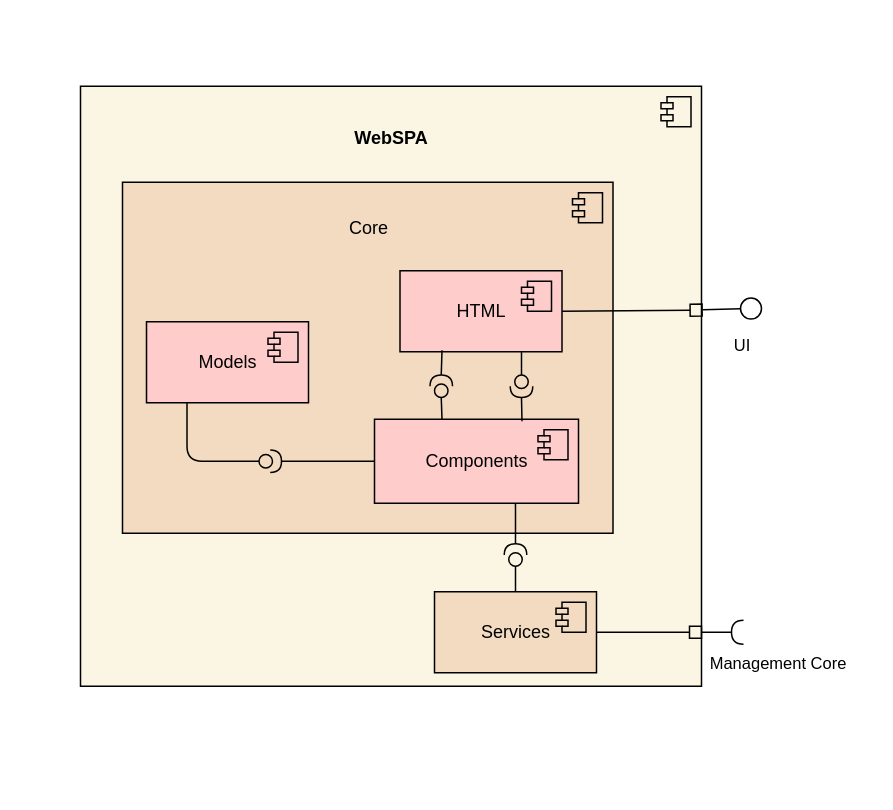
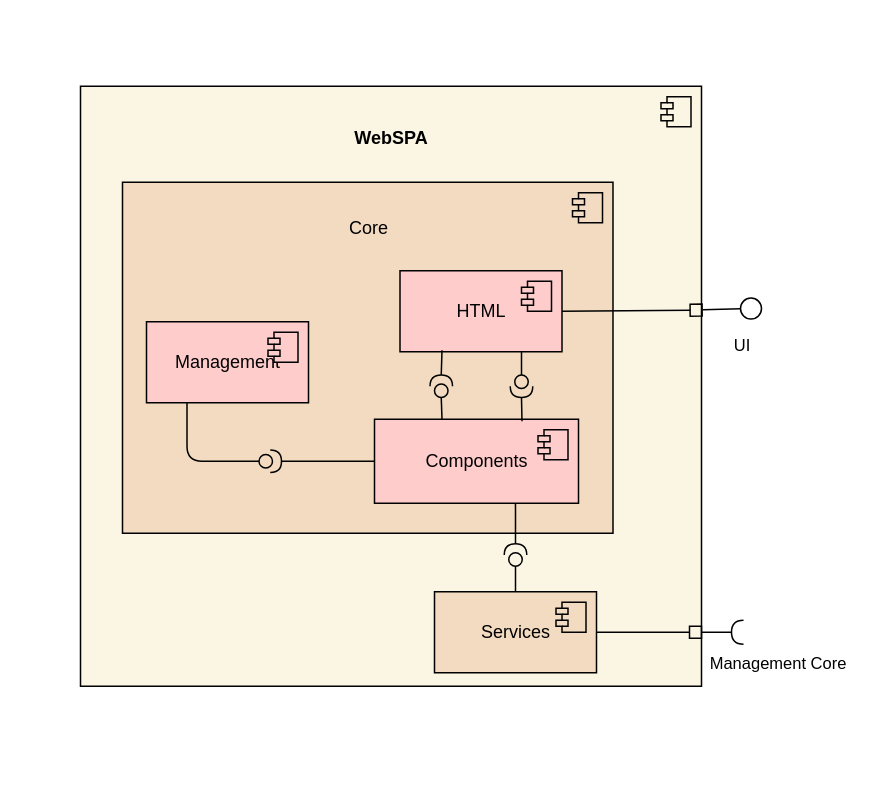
(228, 362) -> (228, 362)
